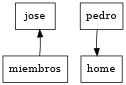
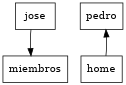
(97, 39) -> (107, 46)
(40, 46) -> (30, 39)
